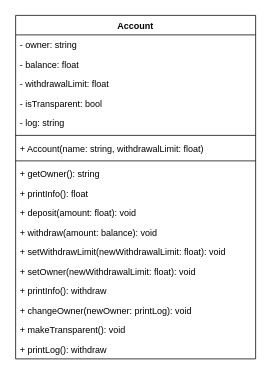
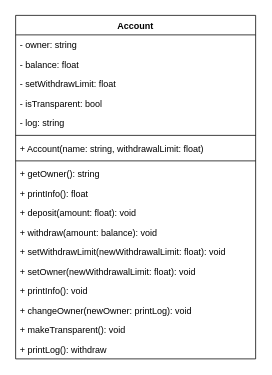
(71, 84) -> (74, 84)
(72, 291) -> (62, 291)
